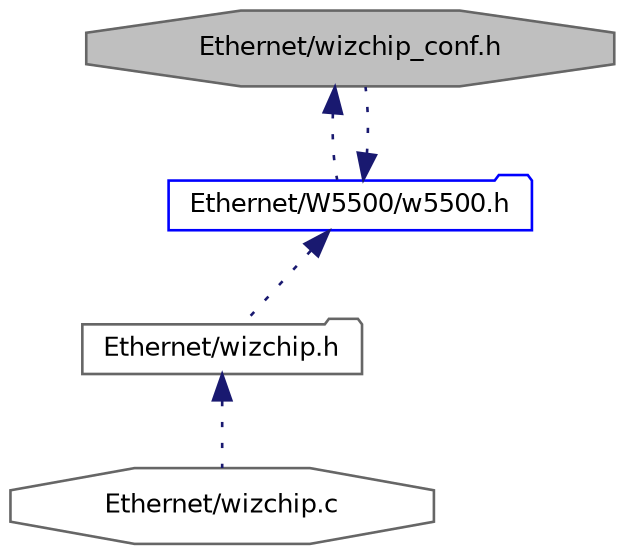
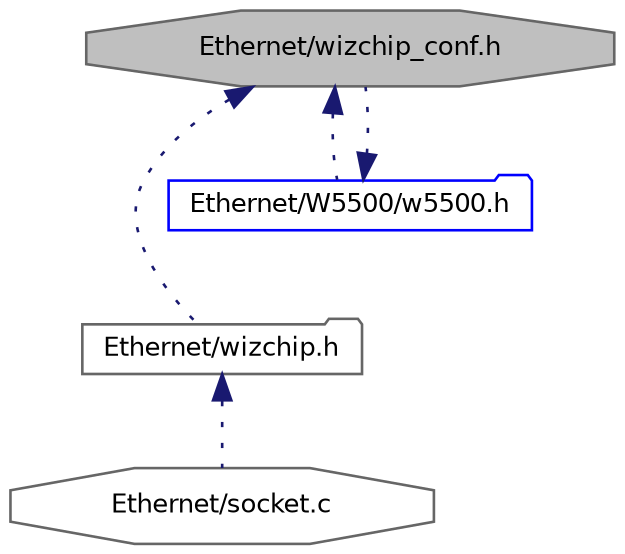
(277, 287) -> (137, 201)
(222, 506) -> (222, 506)
